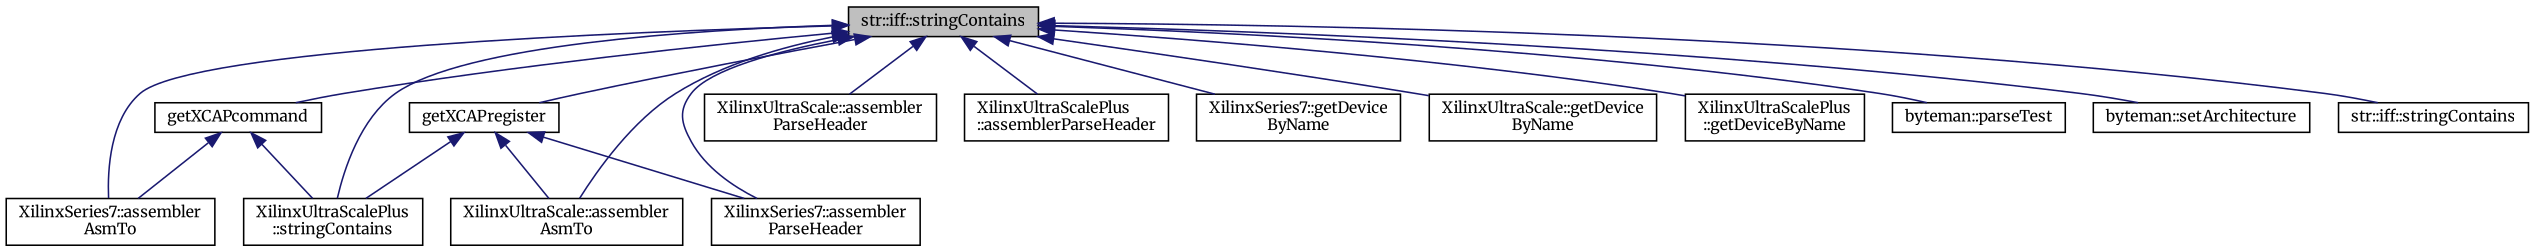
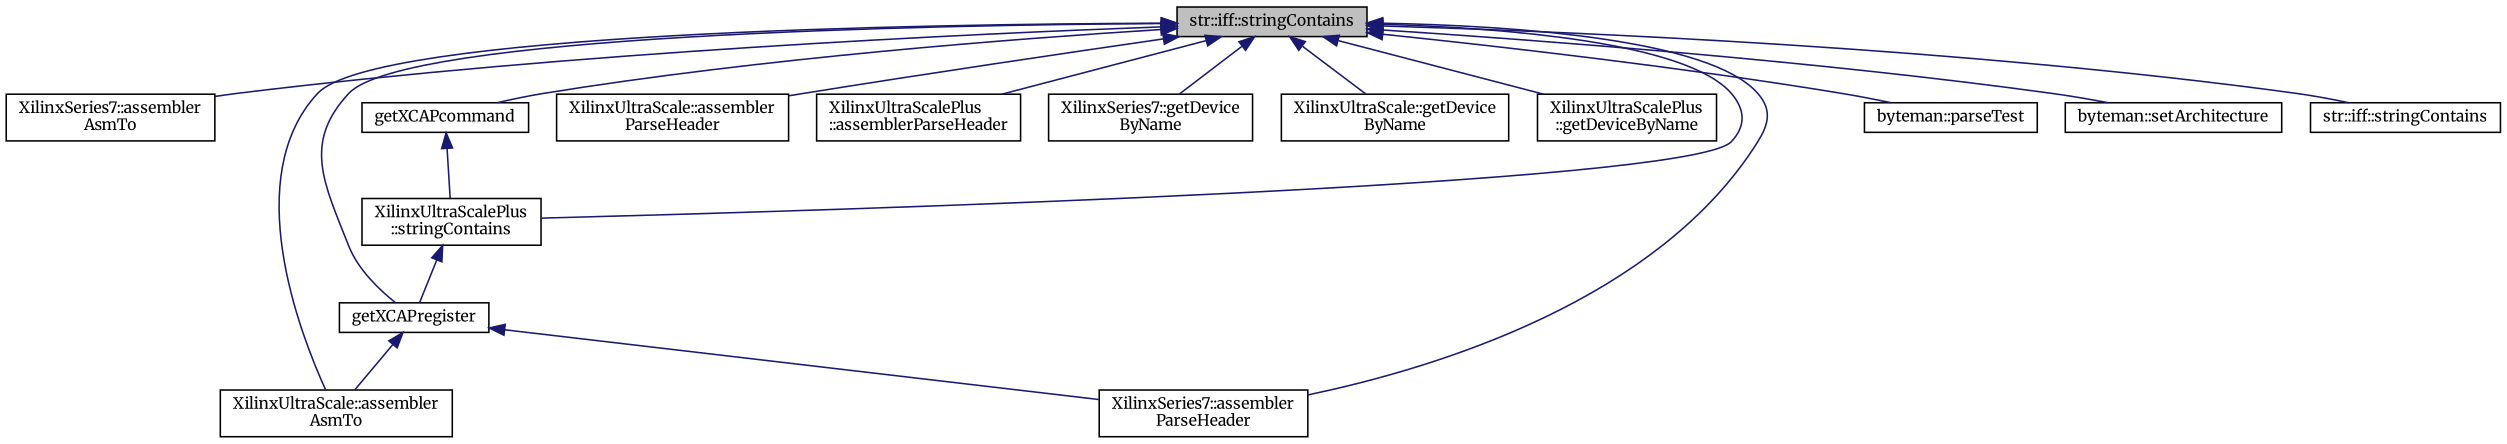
(408, 170) -> (428, 281)
(173, 171) -> none
